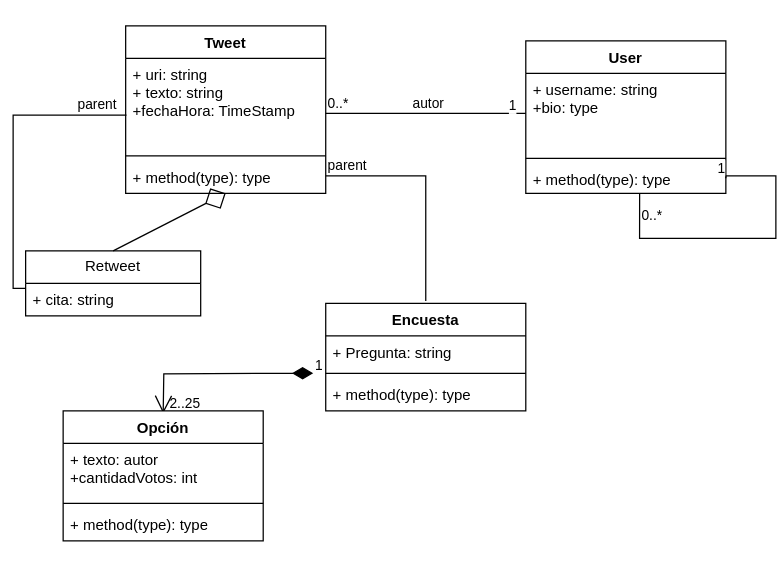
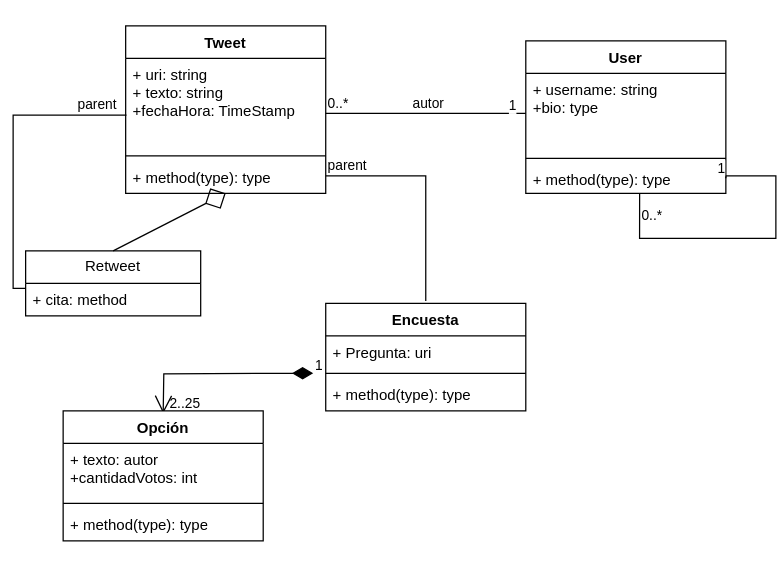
(82, 301) -> (84, 301)
(401, 353) -> (388, 353)
